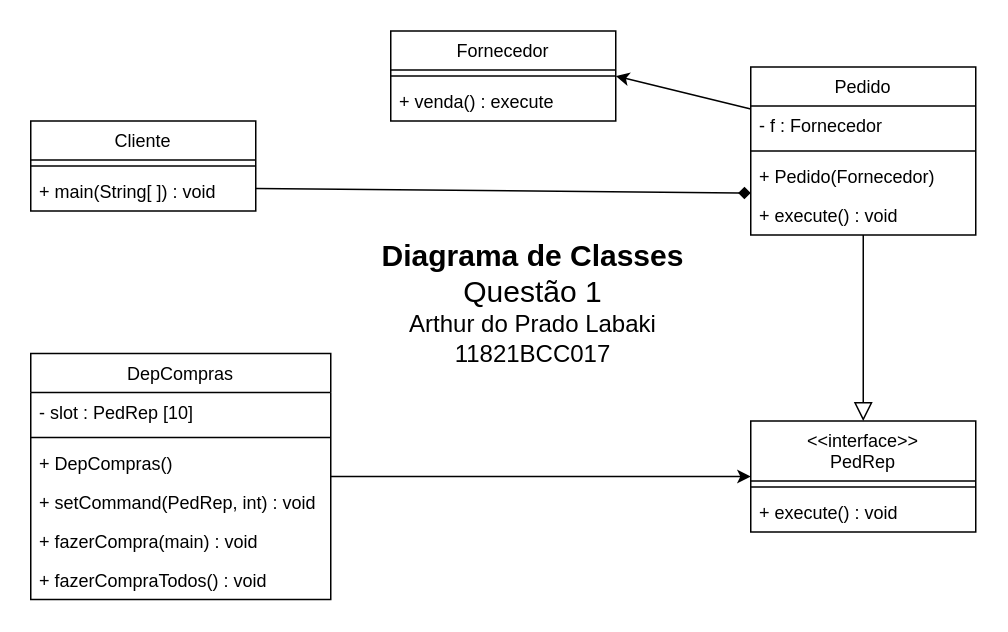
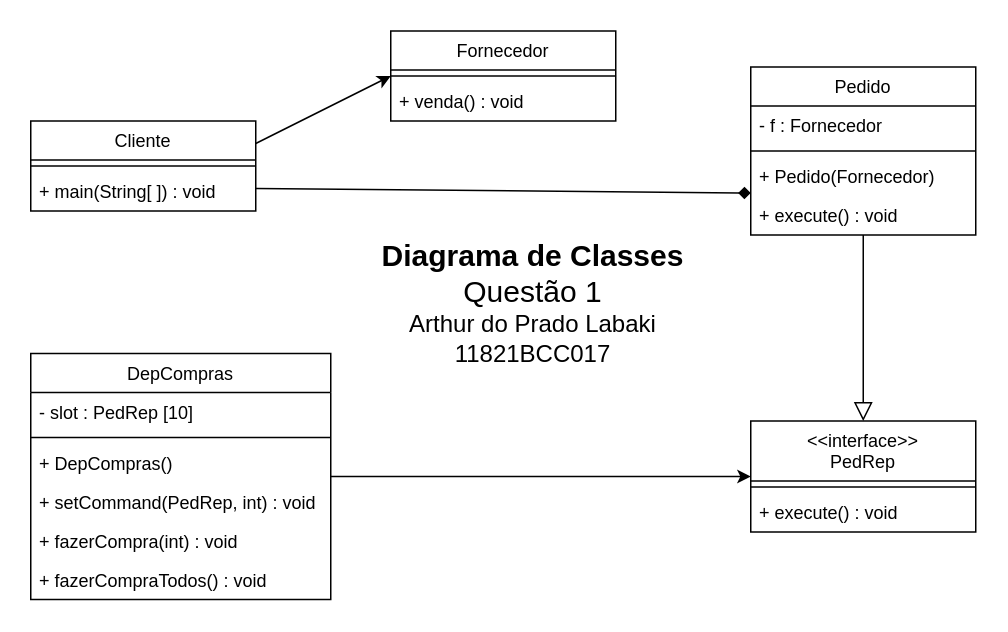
(686, 93) -> none
(485, 102) -> (468, 102)
none -> (319, 112)
(156, 542) -> (151, 542)
